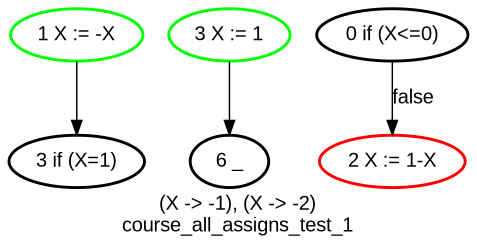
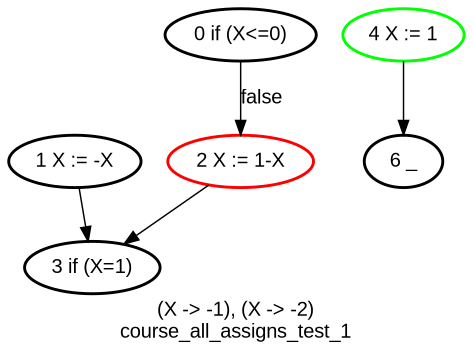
(77, 35) -> (75, 161)
(229, 35) -> (404, 35)
none -> (173, 210)
